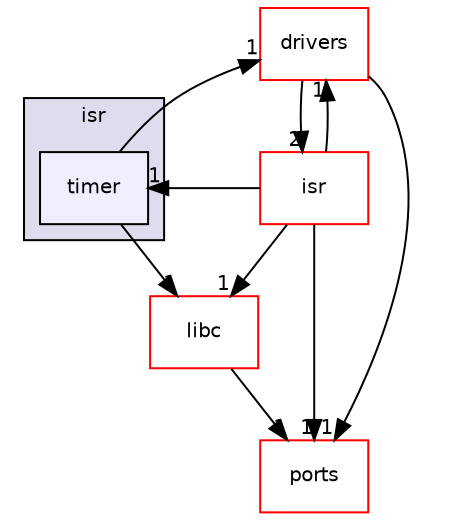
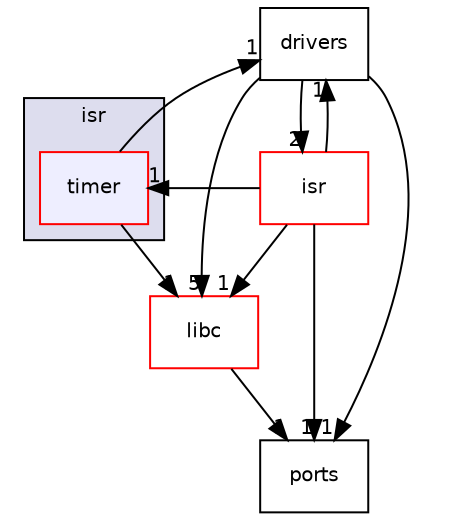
(314, 44) -> (314, 44)
none -> (213, 171)
(94, 188) -> (94, 188)
(314, 476) -> (314, 476)
